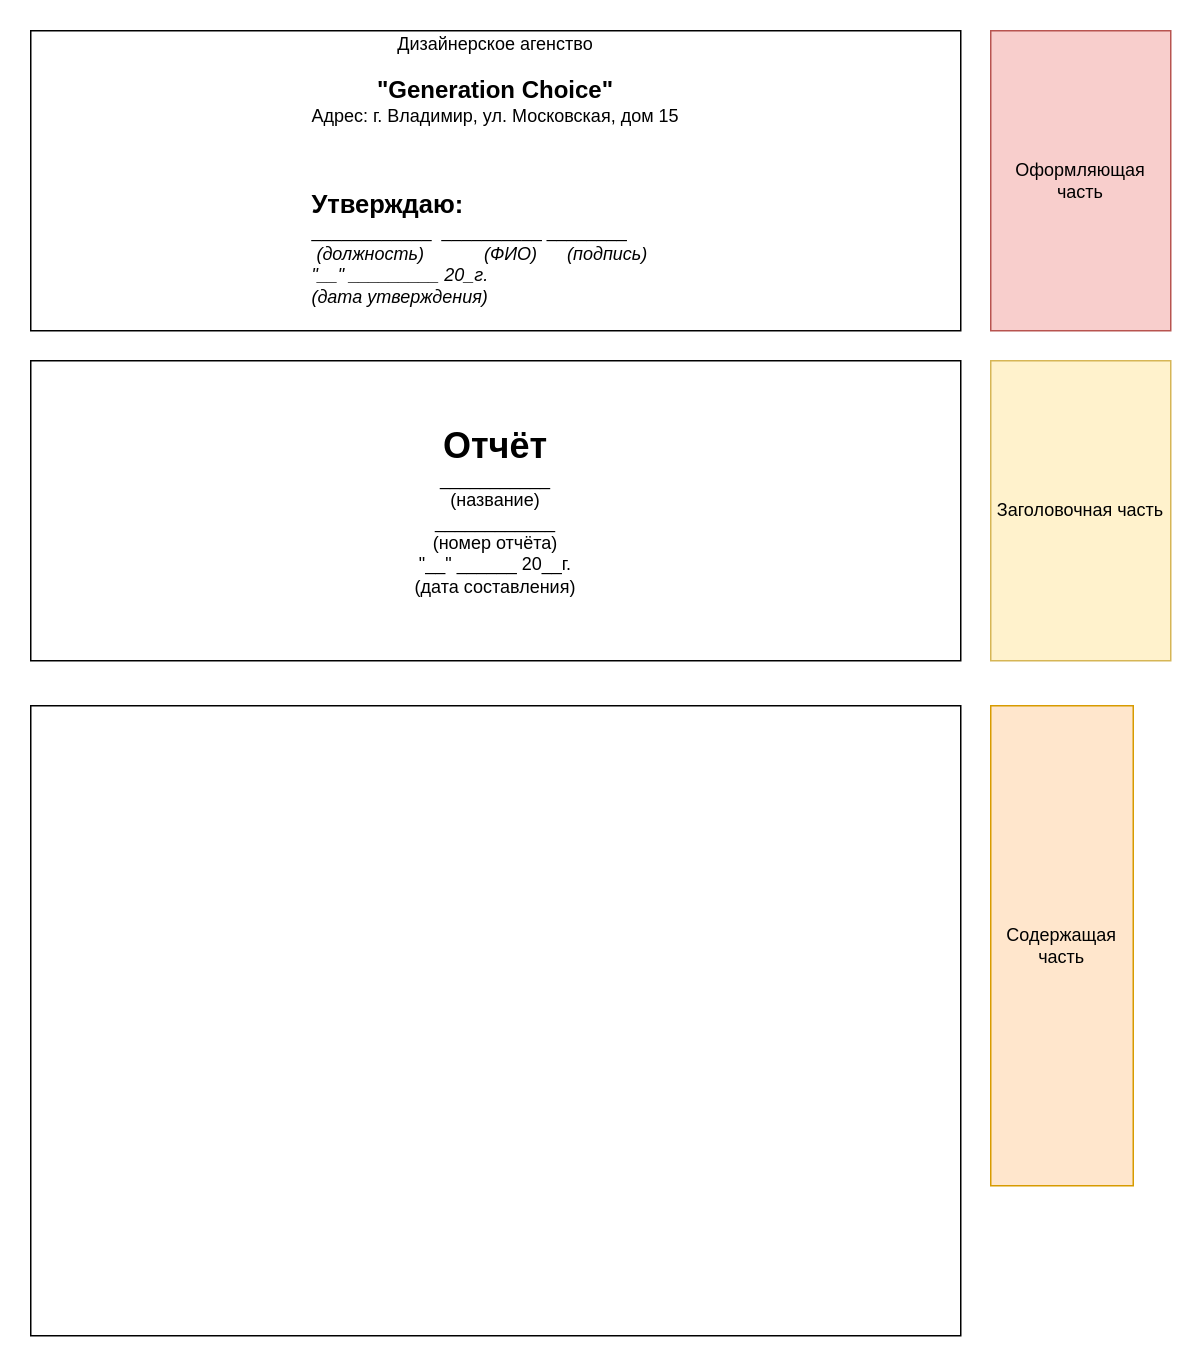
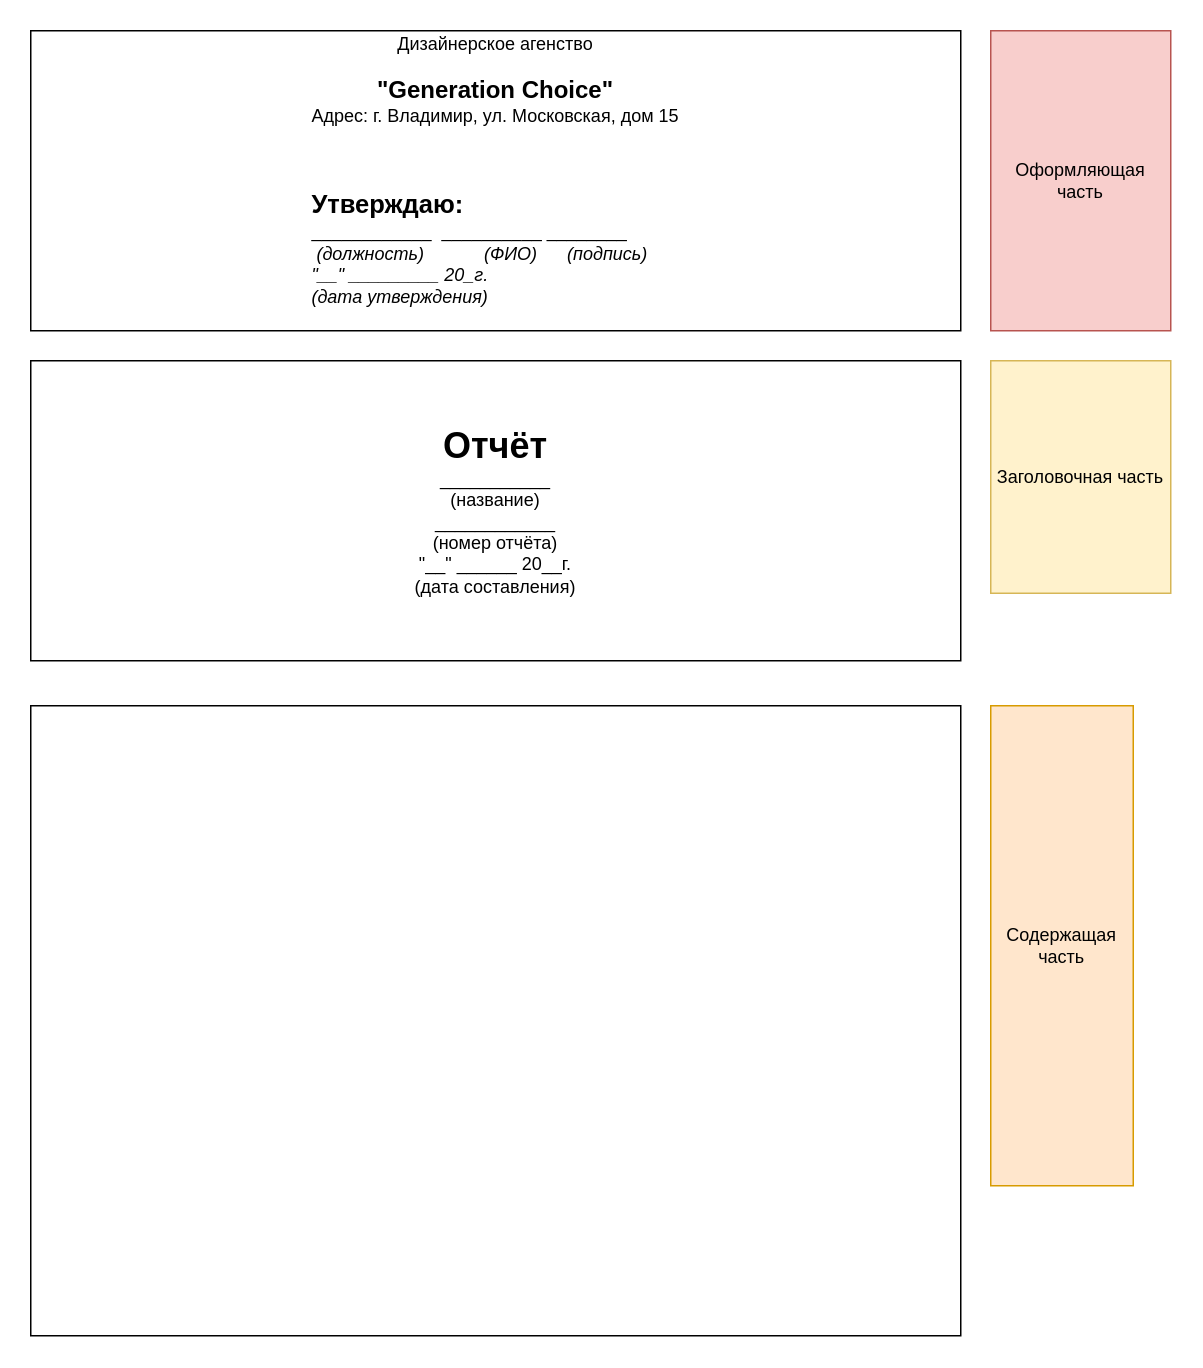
(1081, 511) -> (1081, 477)
